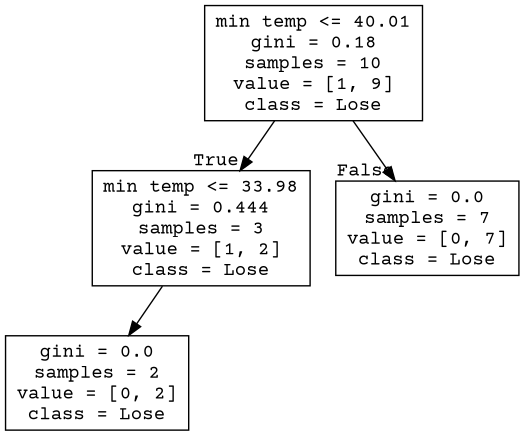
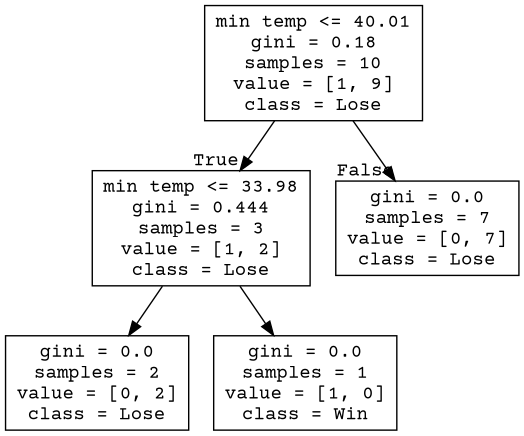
none -> (305, 383)
